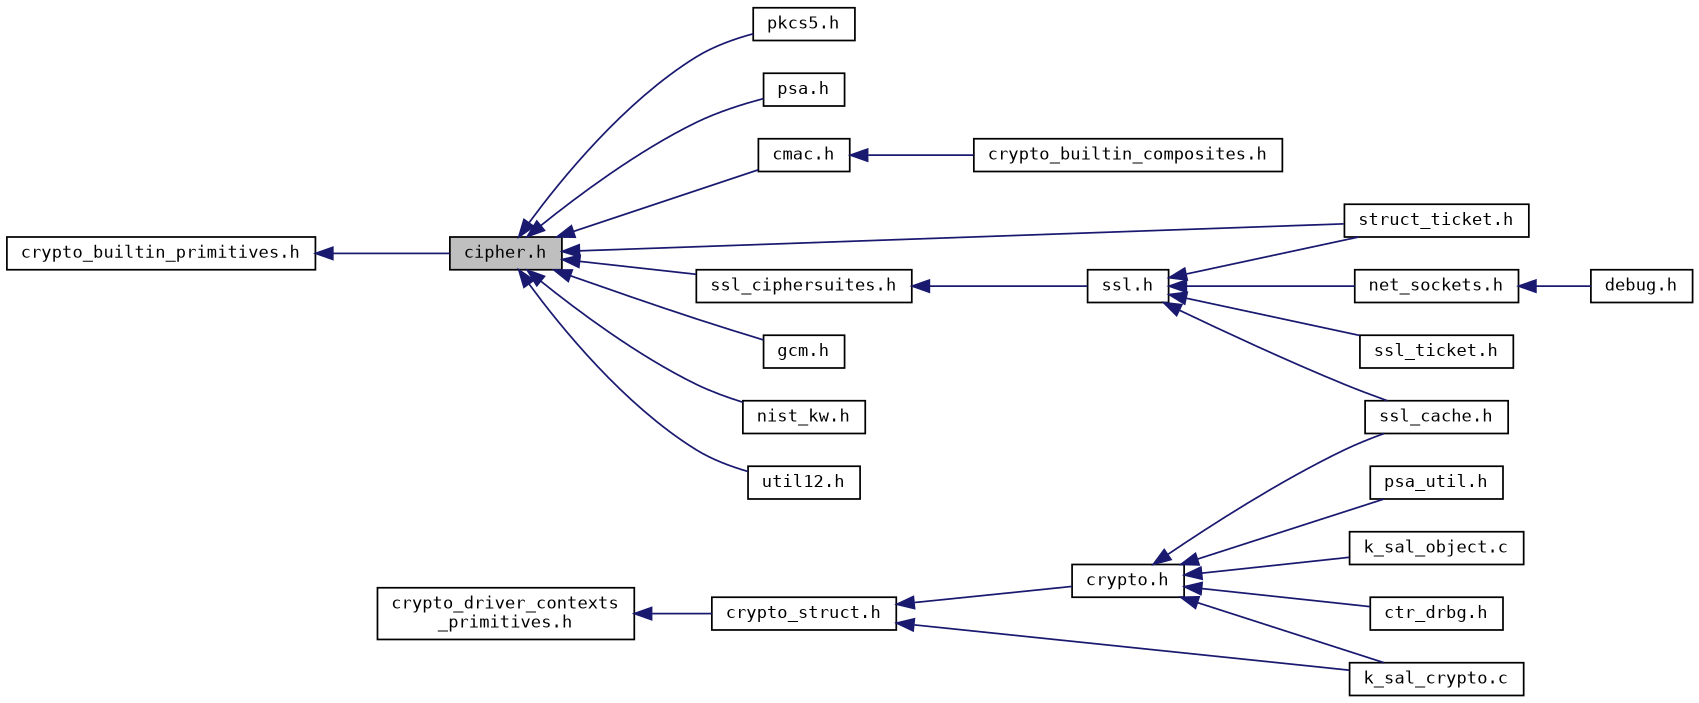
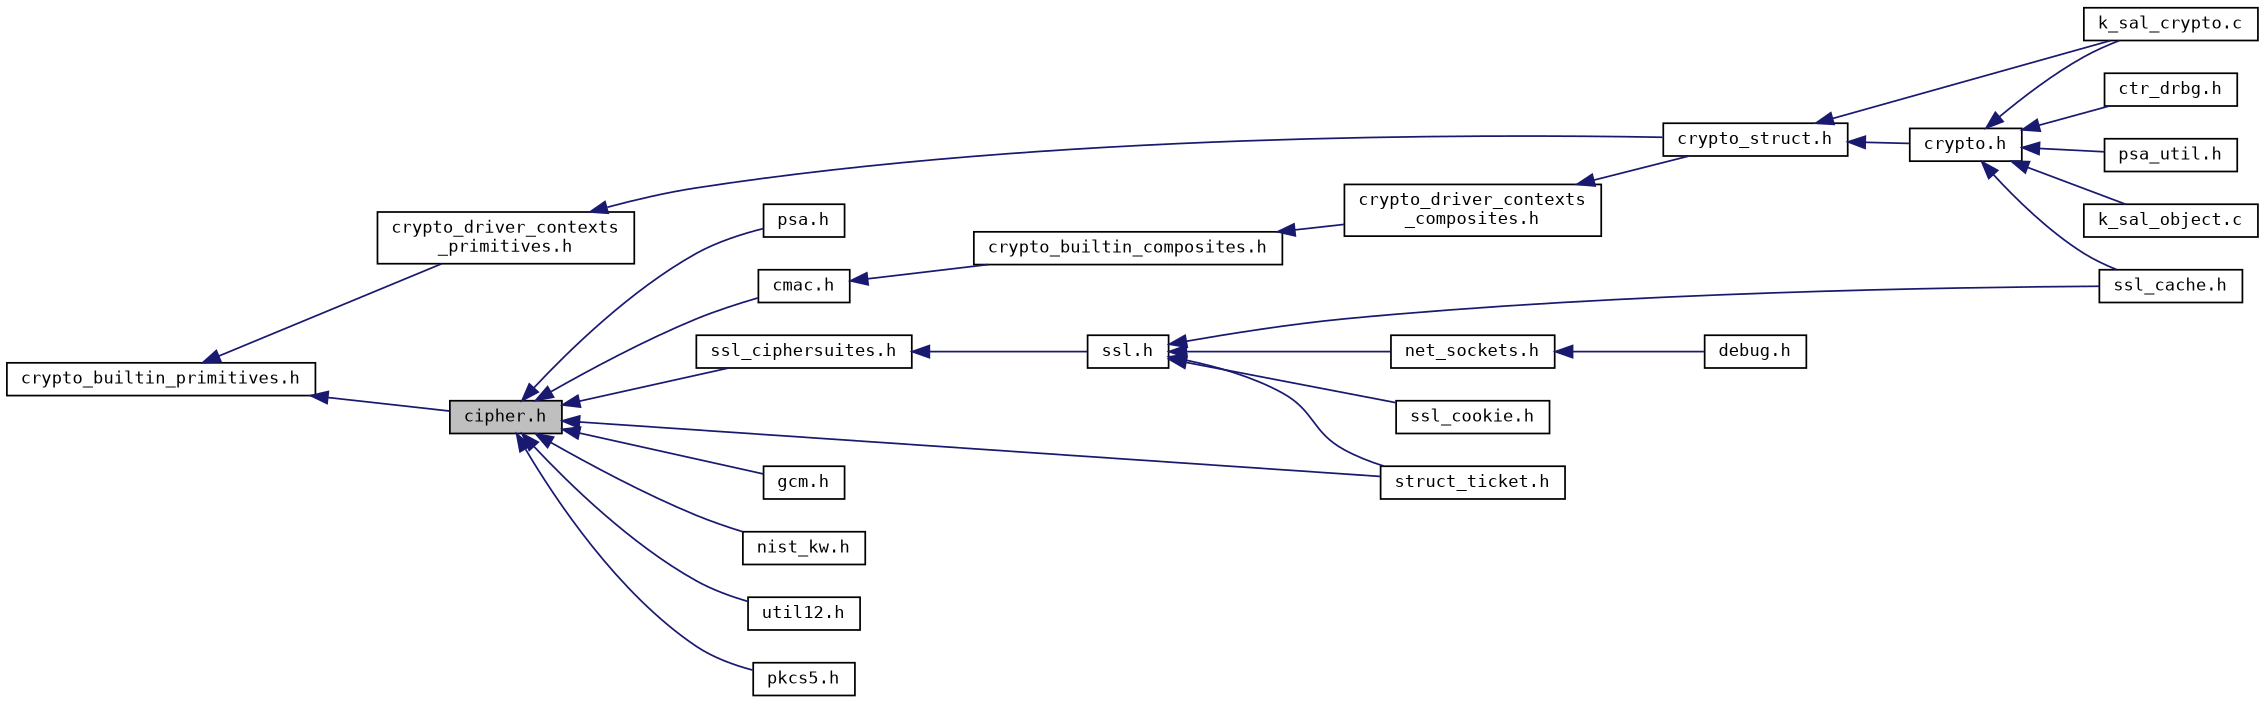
none -> (1473, 210)
none -> (330, 310)
(1437, 352) -> (1473, 417)
